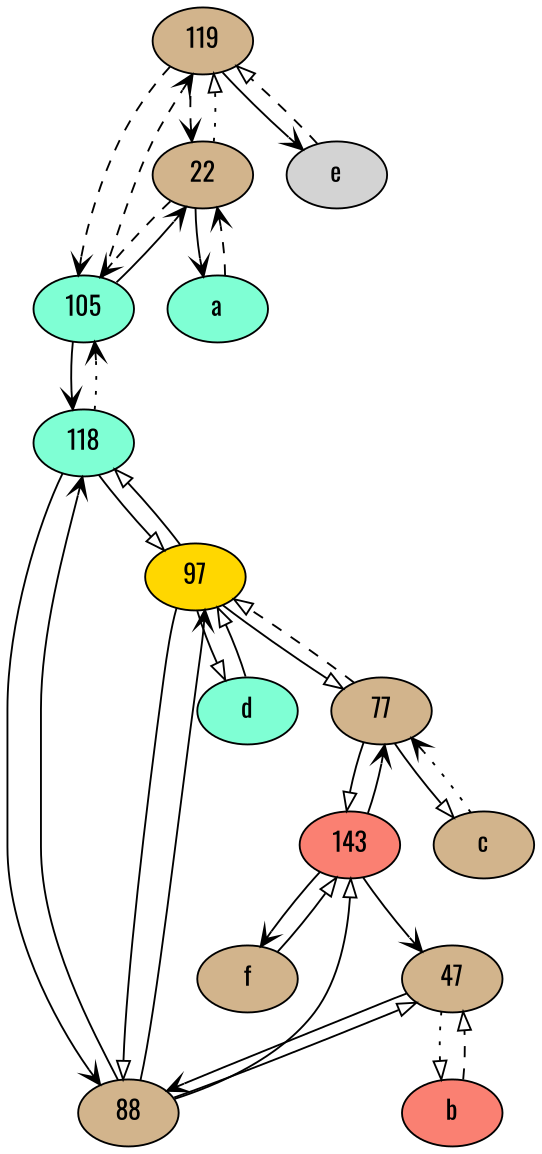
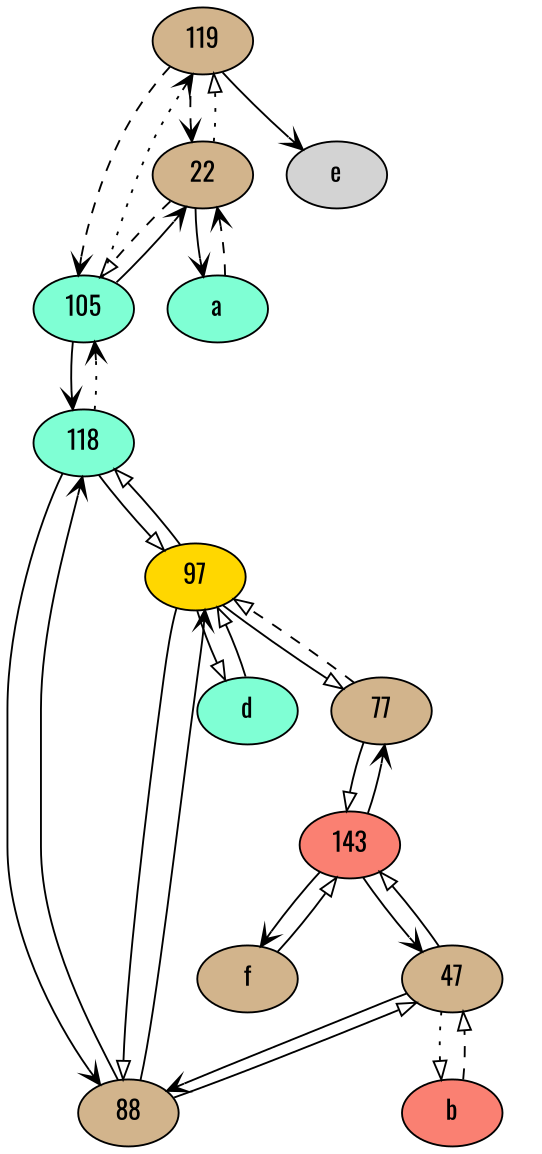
(285, 110) -> none
(136, 181) -> (136, 181)
(141, 231) -> (141, 231)
(484, 845) -> none
(309, 1018) -> (416, 916)
